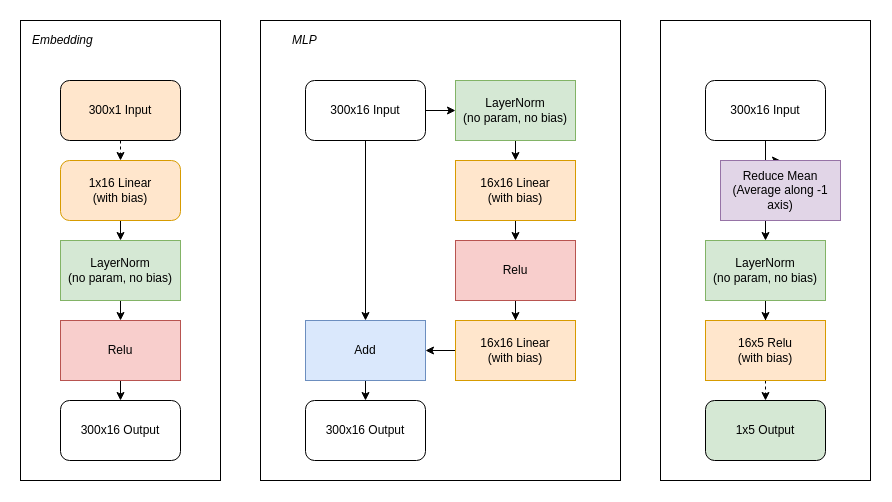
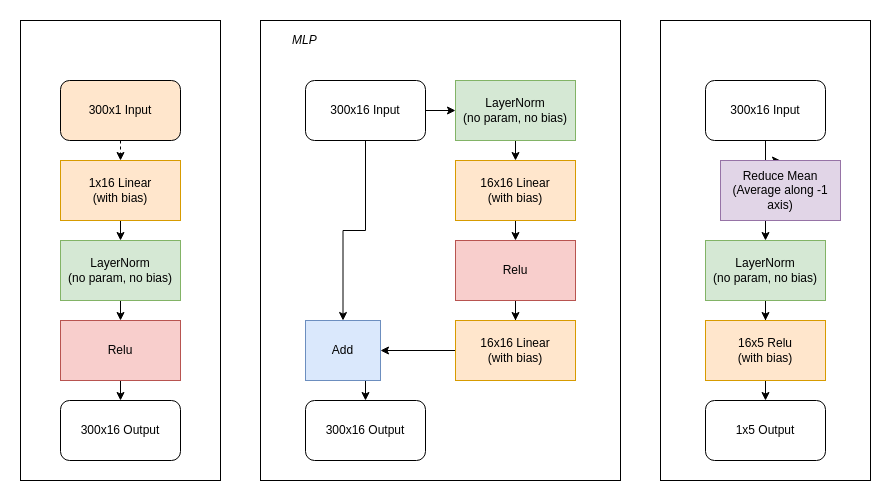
(71, 41) -> none
(121, 191) -> (121, 191)
(366, 351) -> (343, 351)
(766, 388) -> (766, 388)
(766, 431) -> (766, 431)
